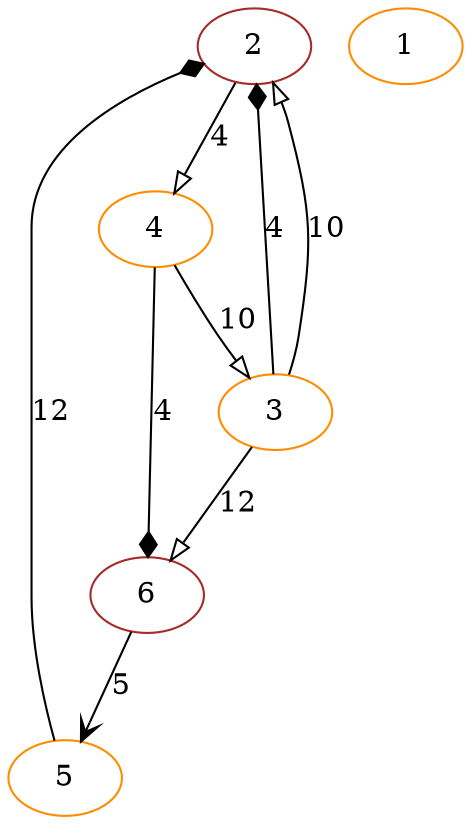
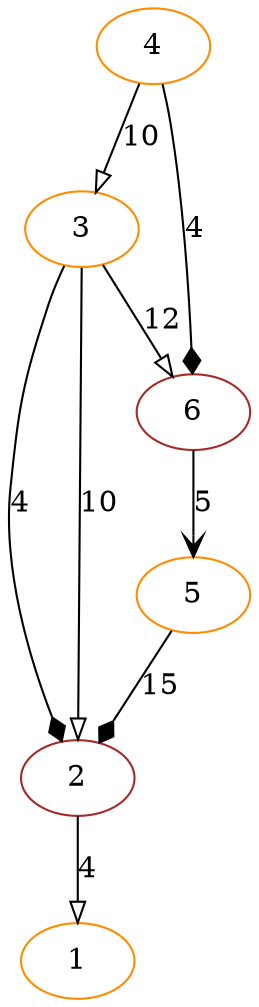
(210, 128) -> (78, 859)
(52, 412) -> (161, 687)
